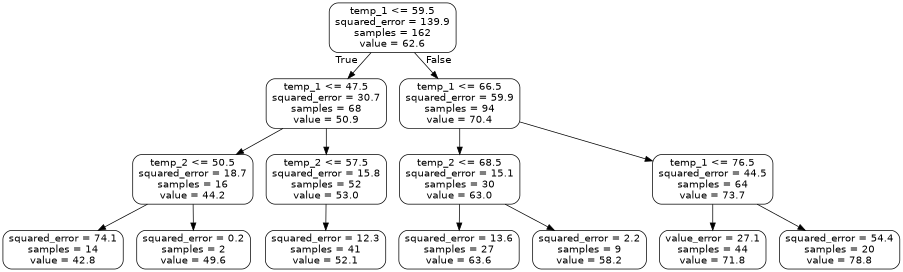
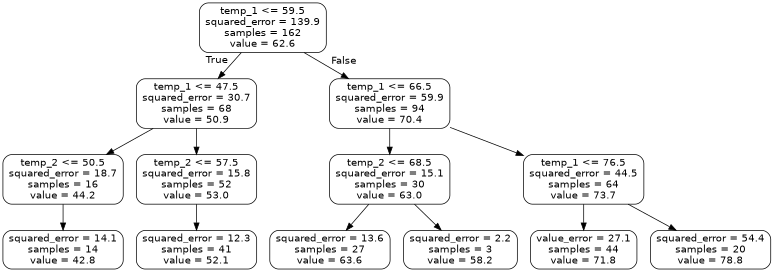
(63, 250) -> (63, 250)
(194, 250) -> none
(590, 250) -> (460, 250)
